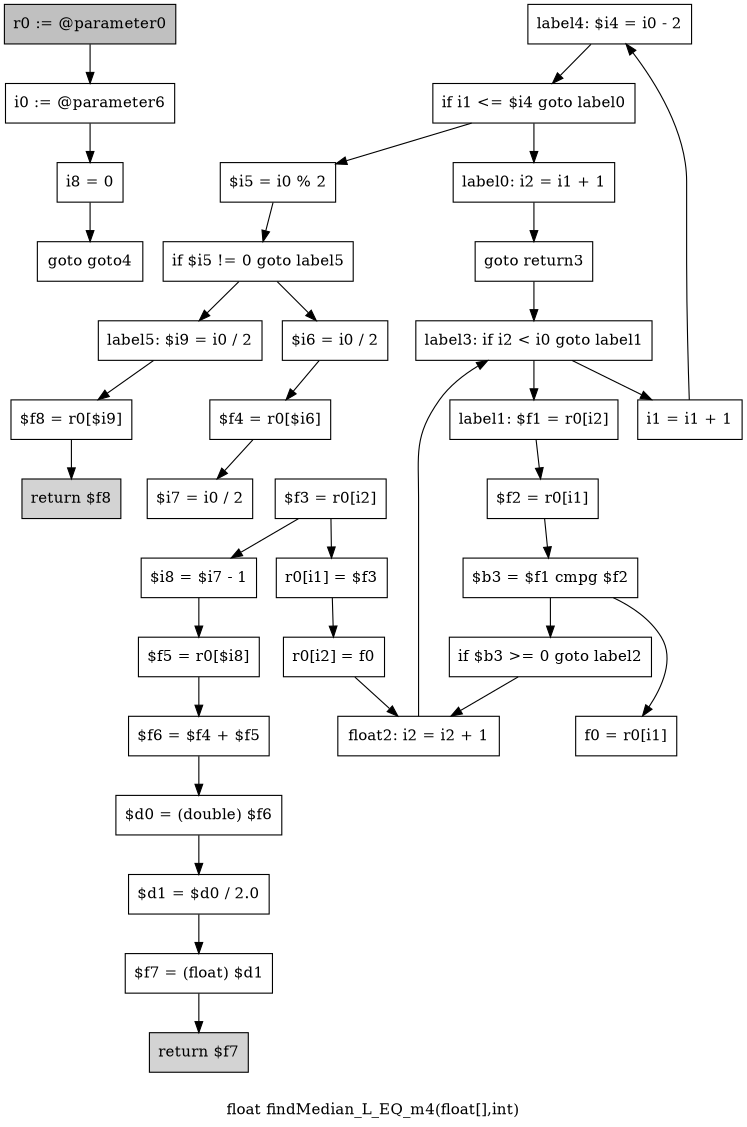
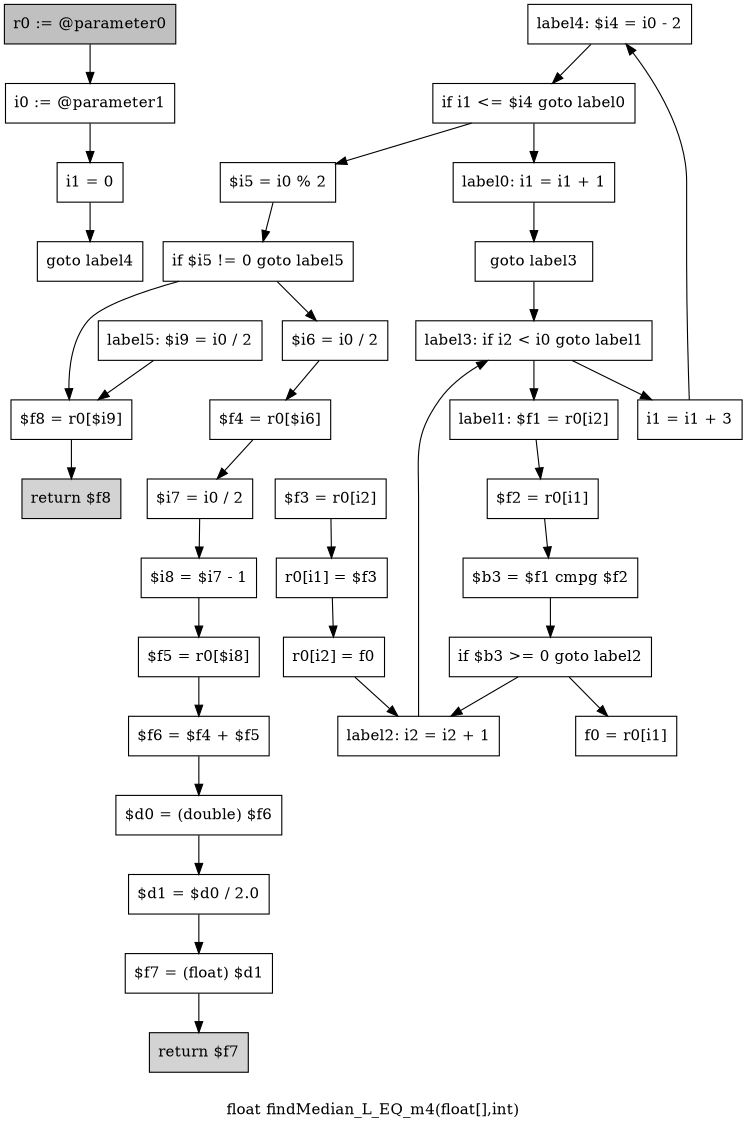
(90, 103) -> (90, 103)
(90, 182) -> (90, 182)
(534, 182) -> (534, 182)
(90, 261) -> (90, 261)
(534, 261) -> (534, 261)
(223, 297) -> (99, 312)
(690, 420) -> (690, 420)
(270, 535) -> (199, 533)
(664, 642) -> (585, 693)
(419, 736) -> (419, 736)
